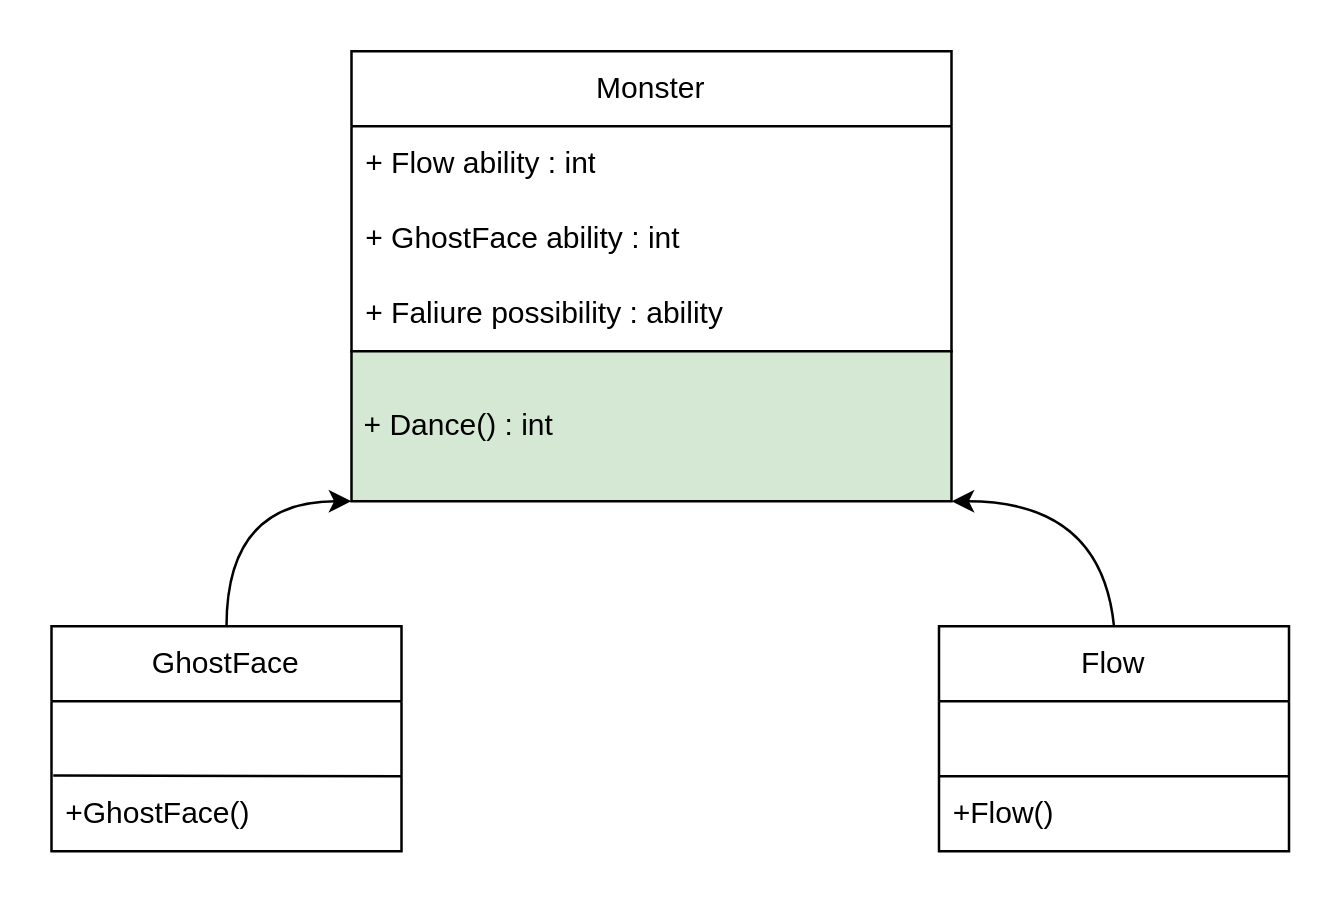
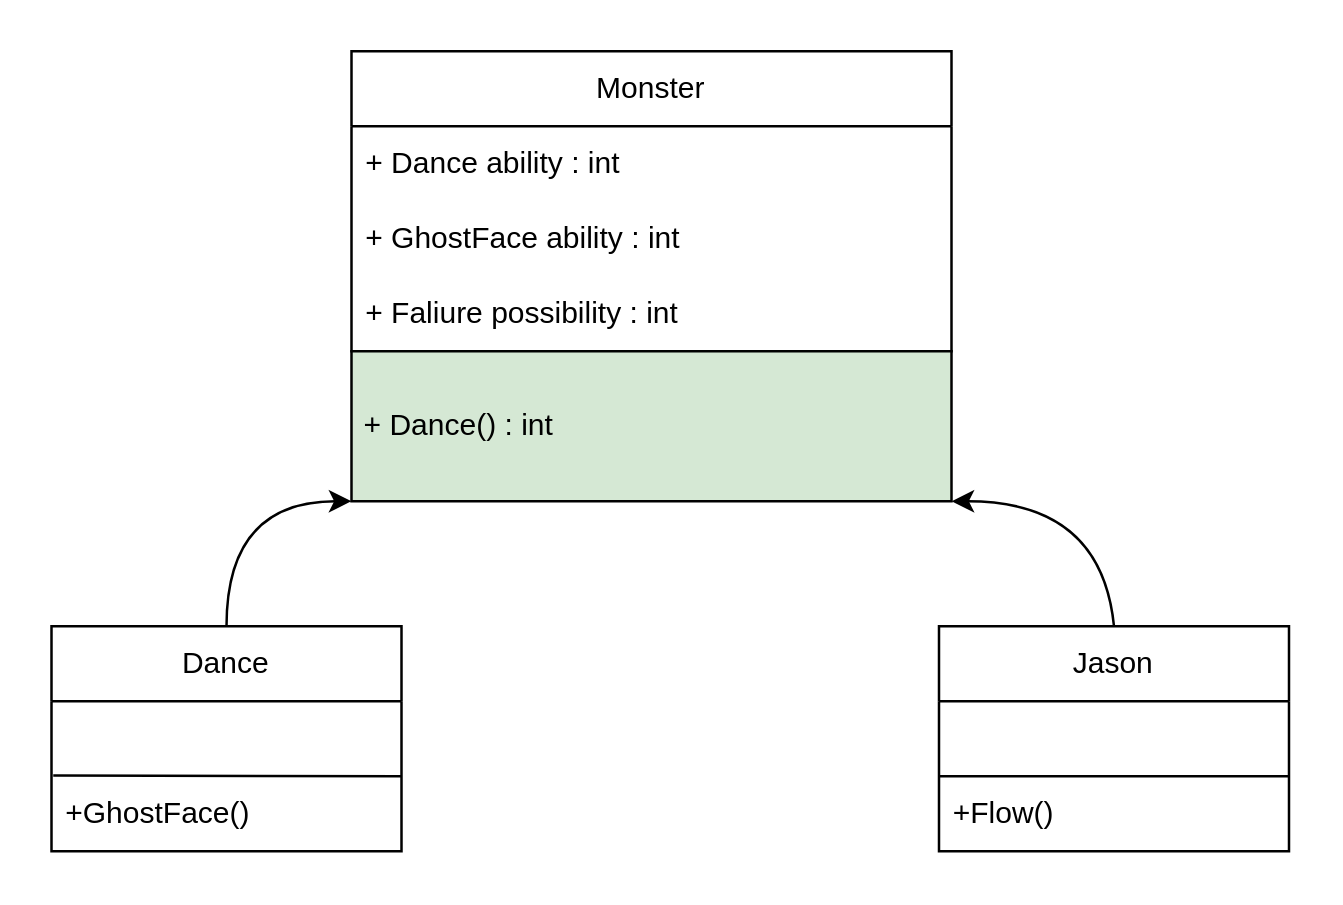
(495, 164) -> (508, 164)
(572, 314) -> (546, 314)
(226, 664) -> (226, 664)
(1114, 664) -> (1114, 664)
